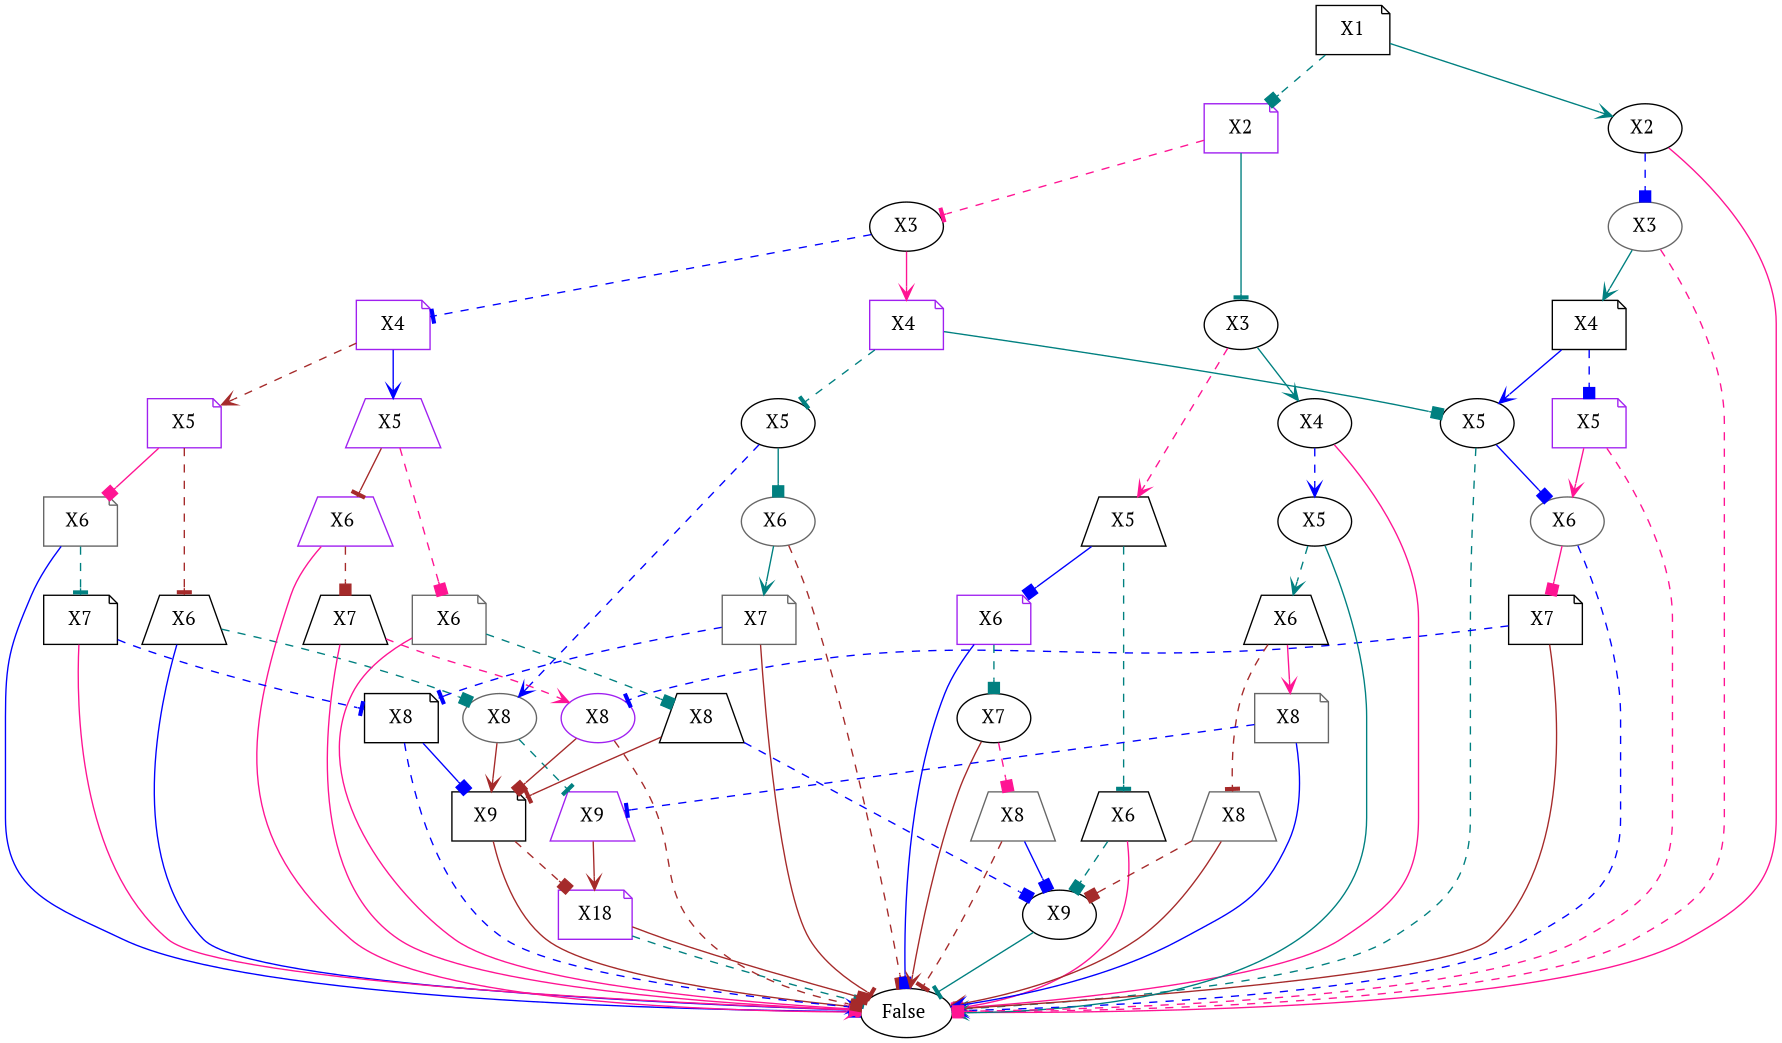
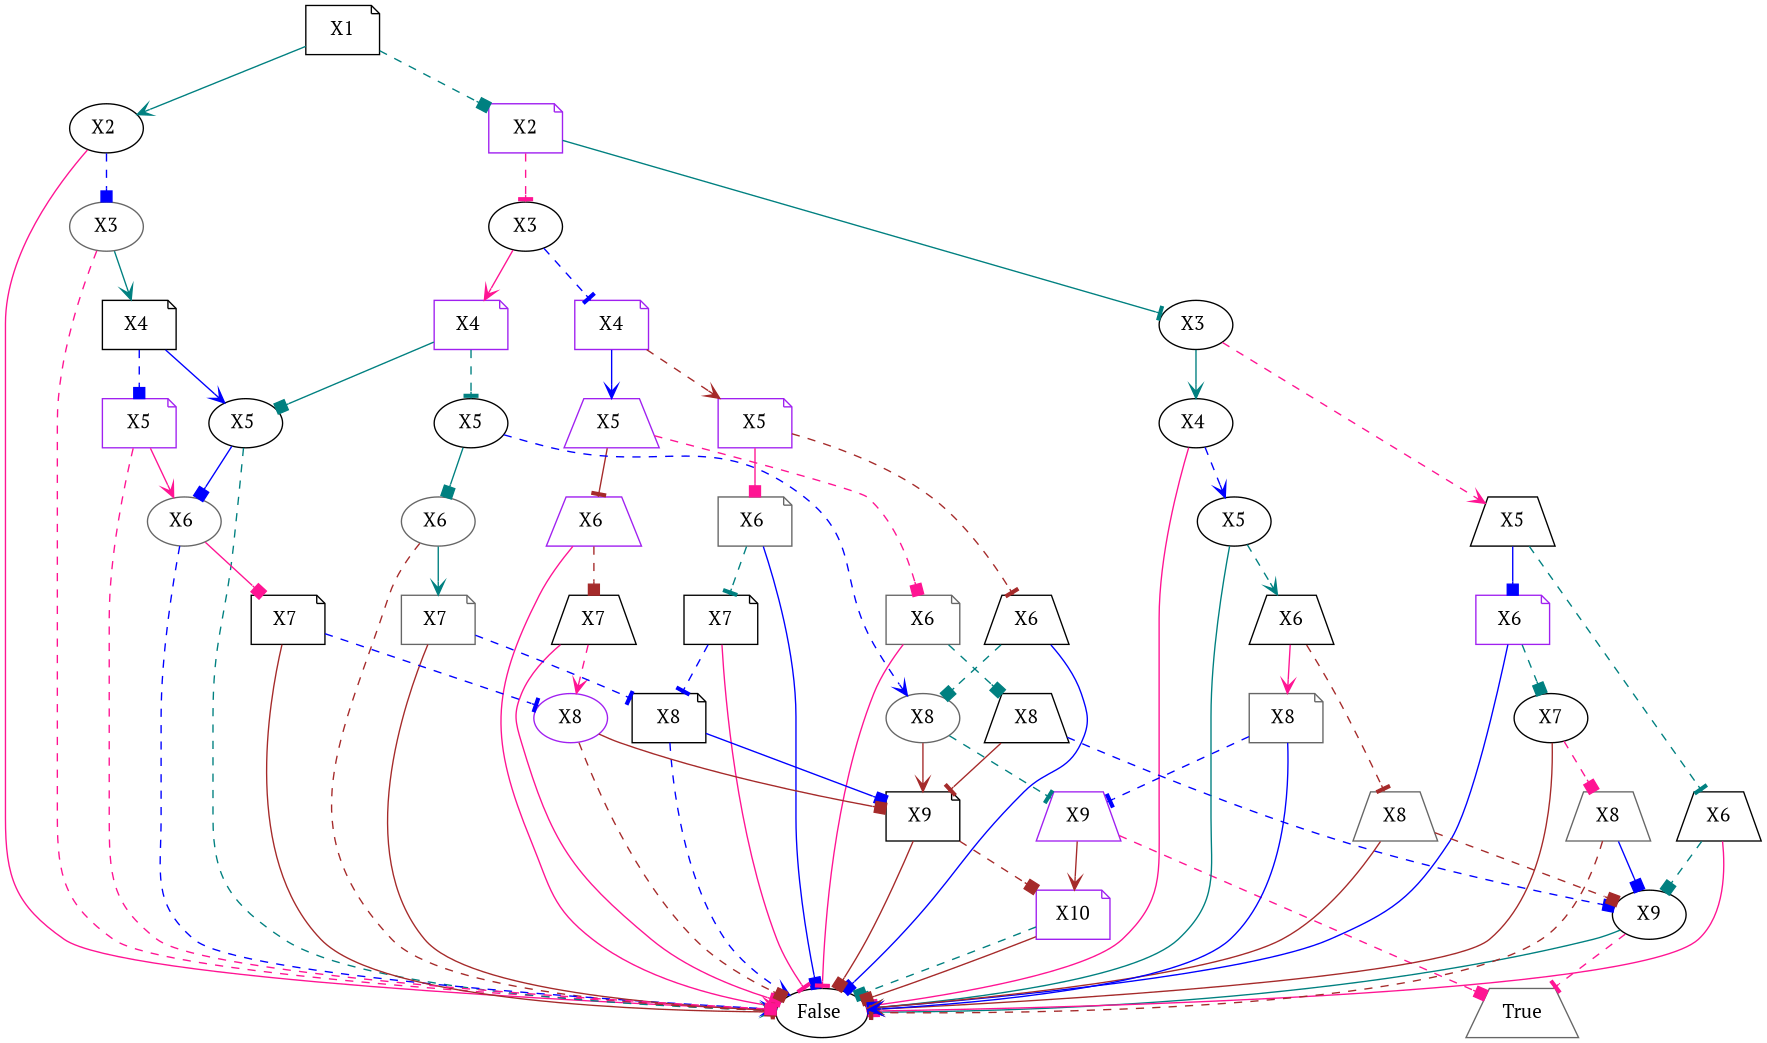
(595, 915) -> (1073, 915)
none -> (1522, 1013)
